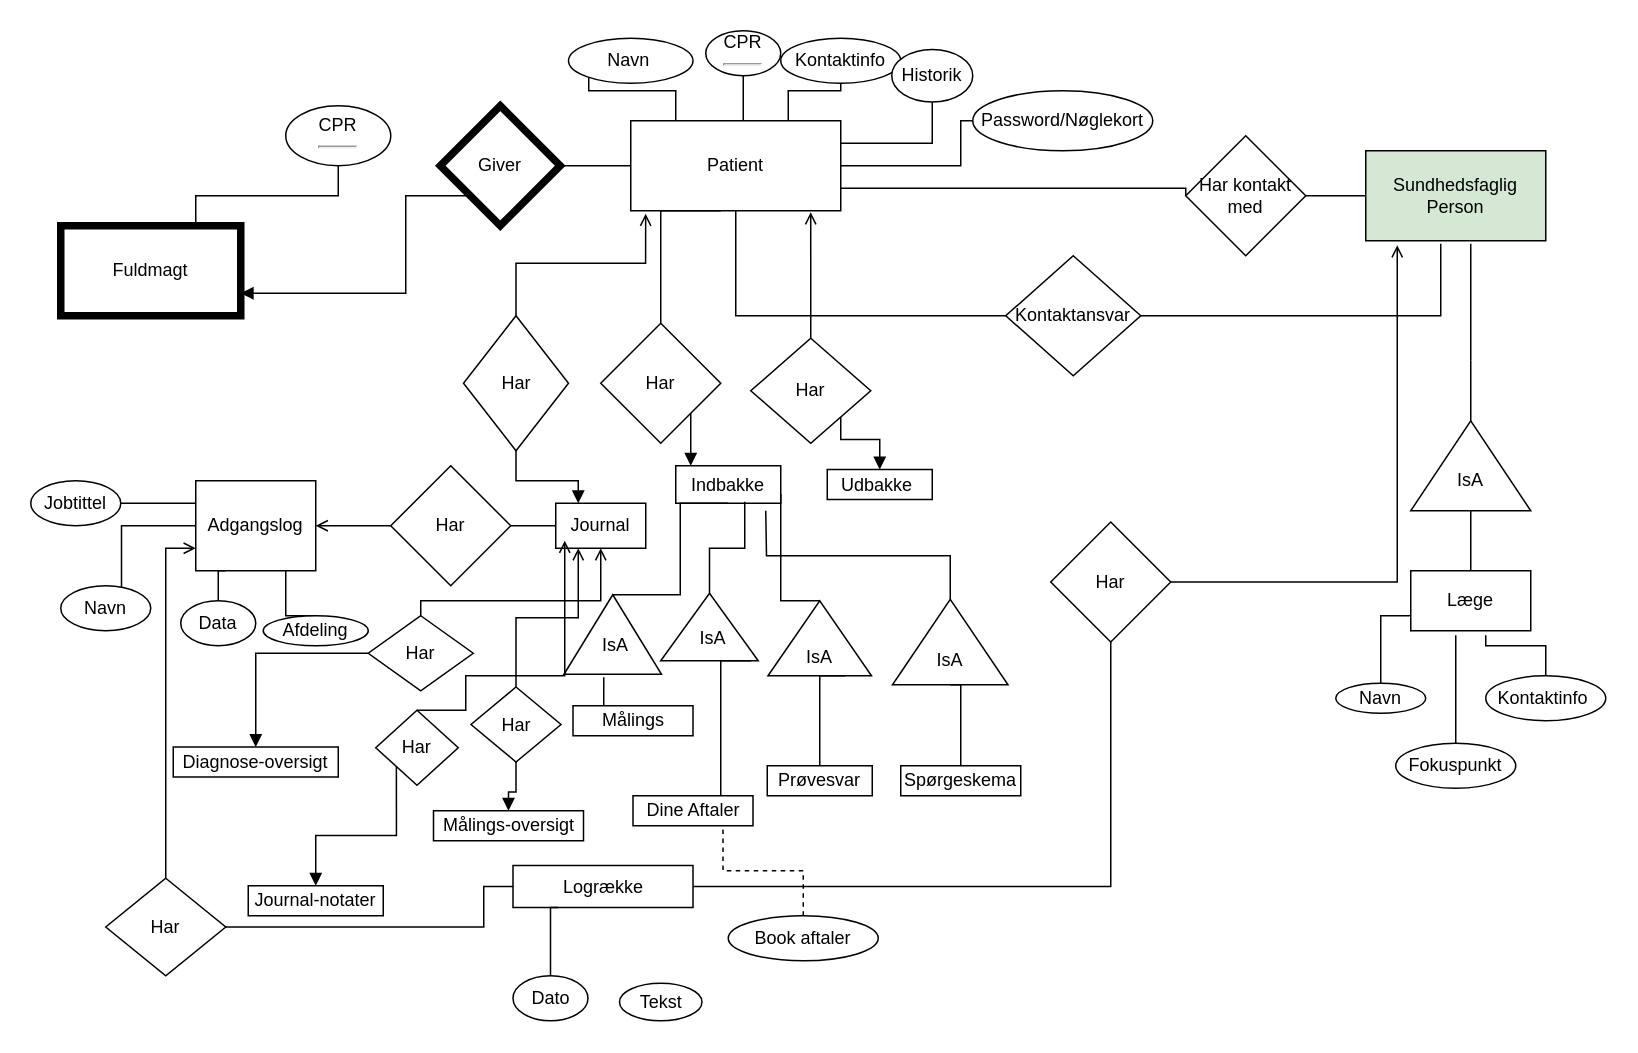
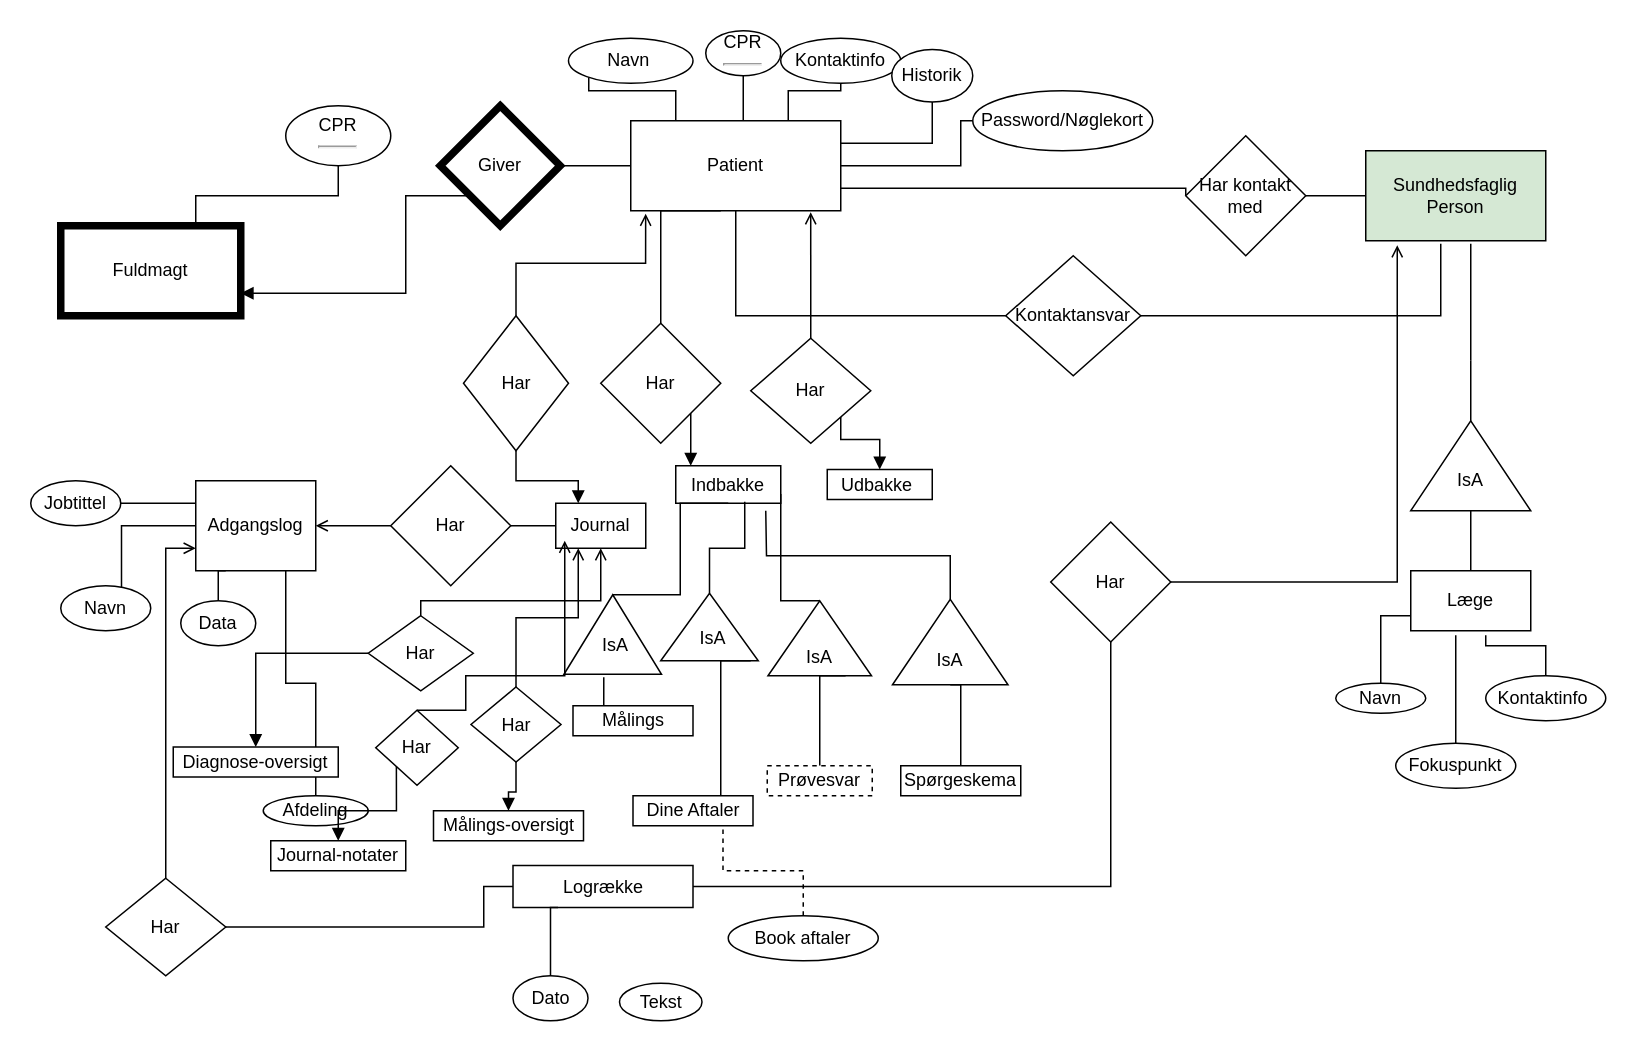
(316, 631) -> (316, 811)
(820, 781) -> (820, 781)
(316, 901) -> (338, 856)
